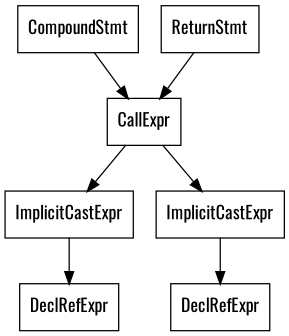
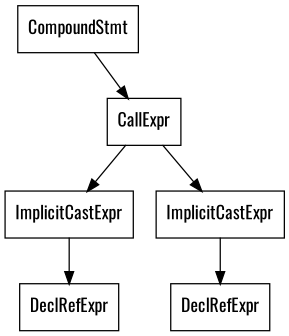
(210, 29) -> none
